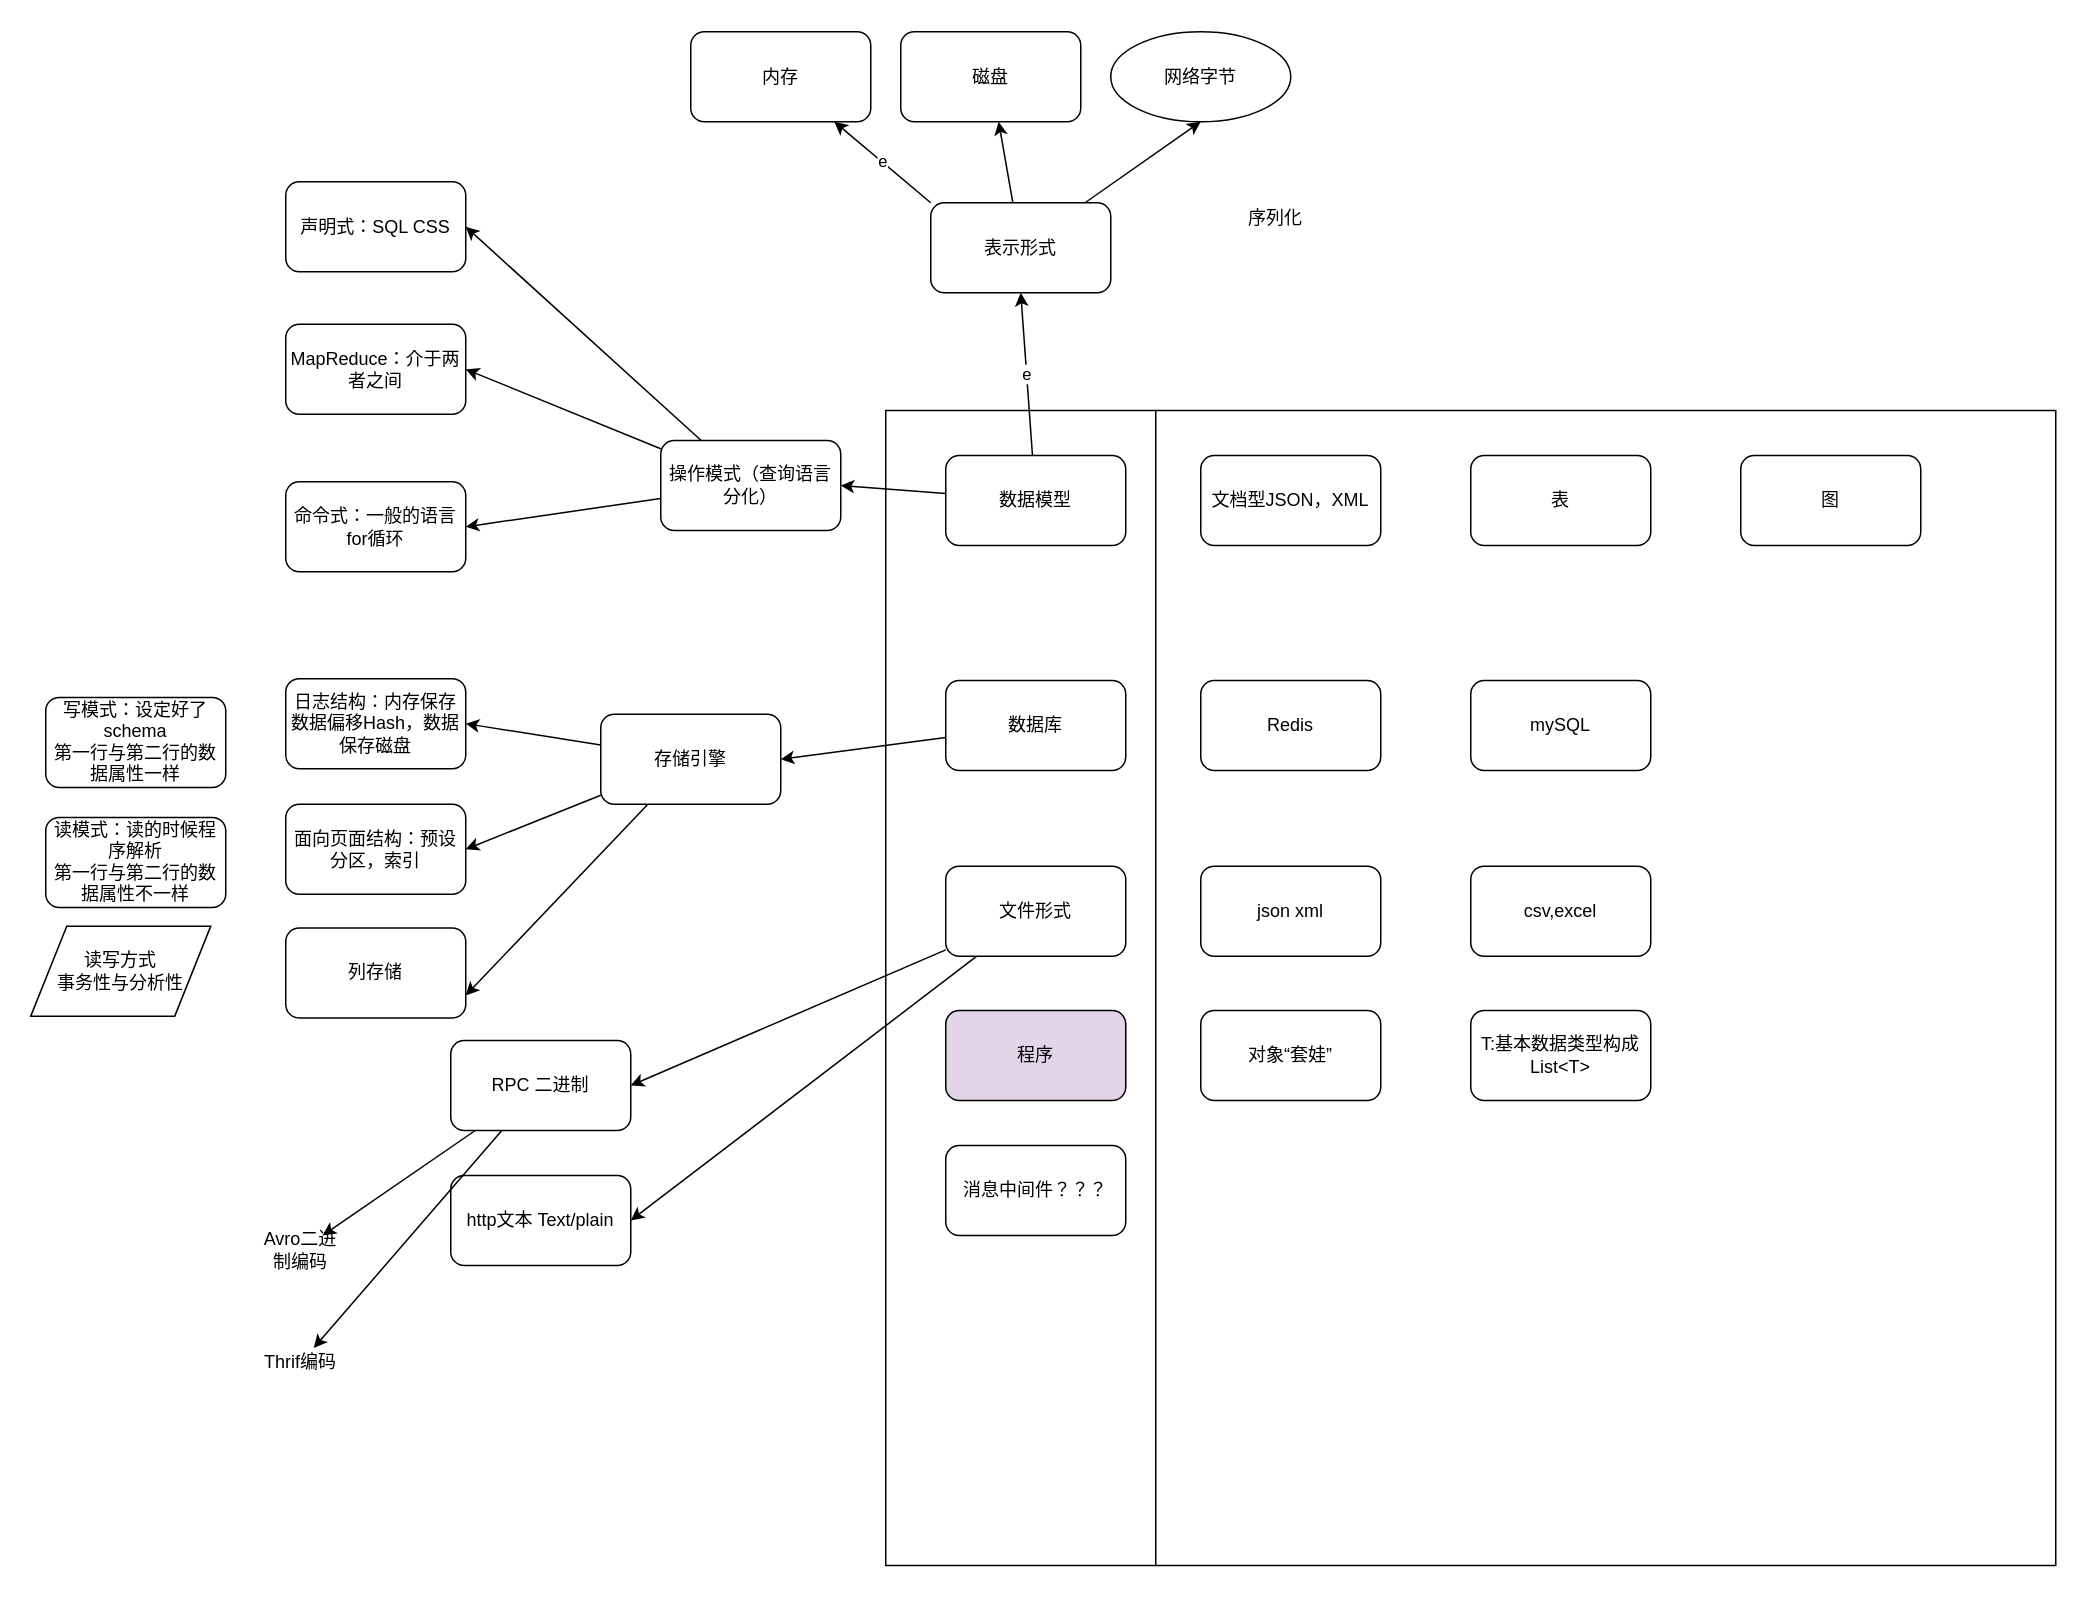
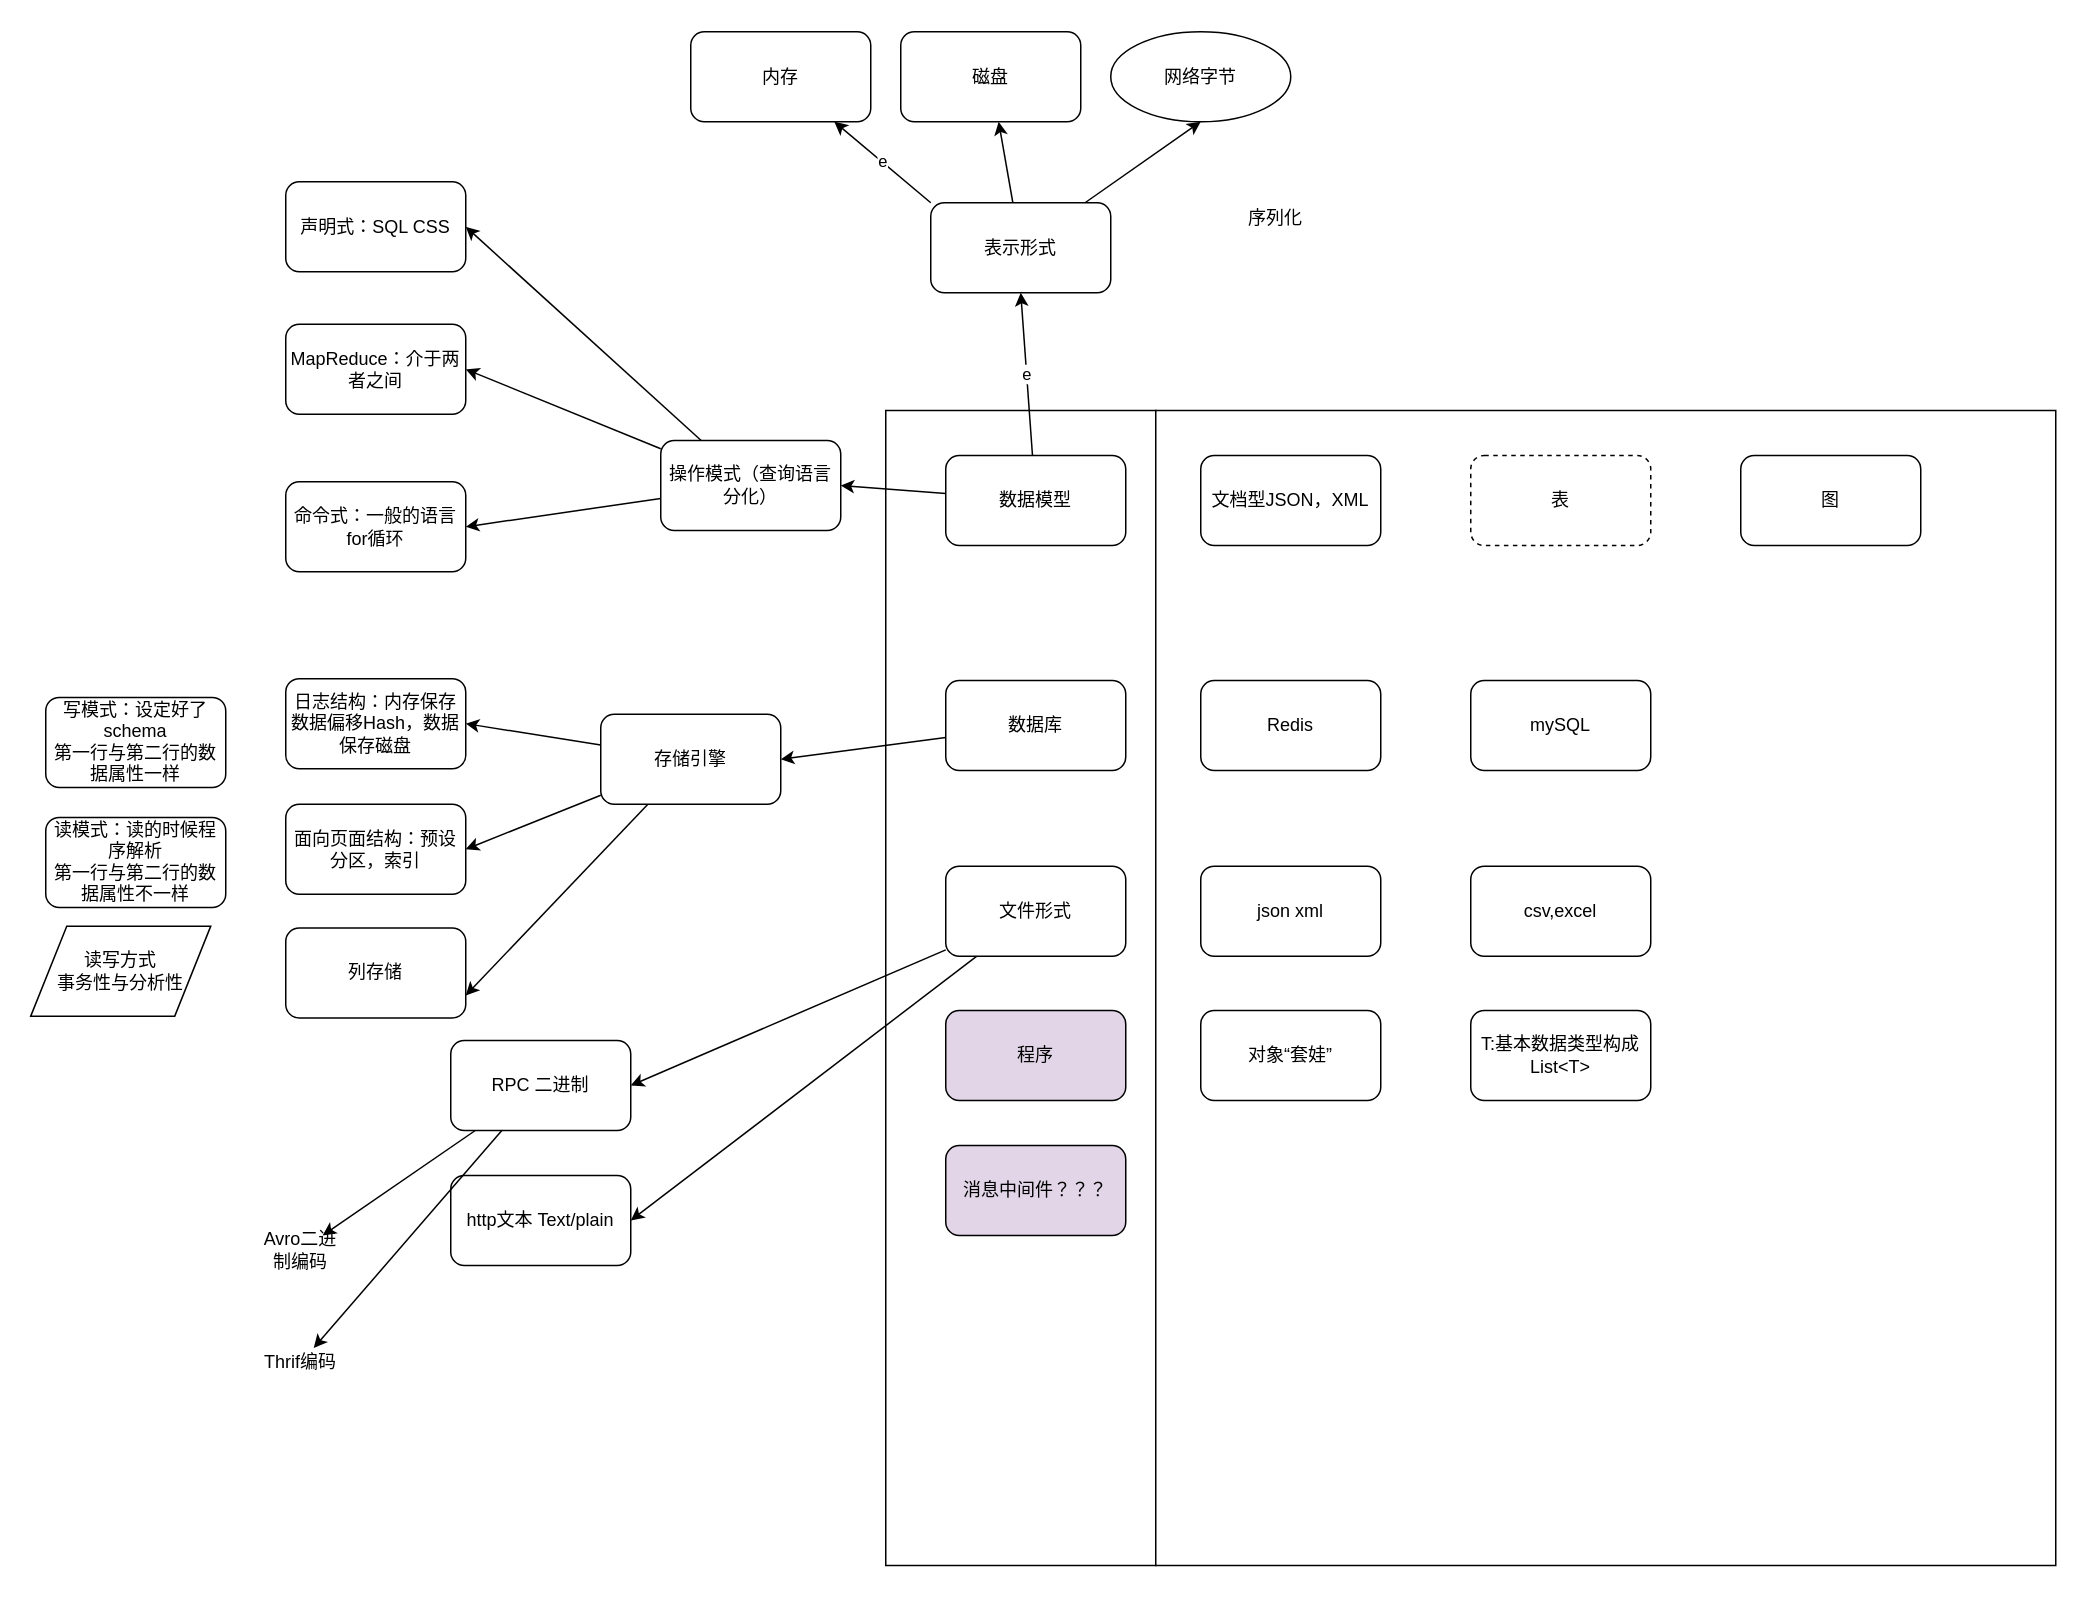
(1561, 500) -> (1561, 500)
(1036, 1190) -> (1036, 1190)
